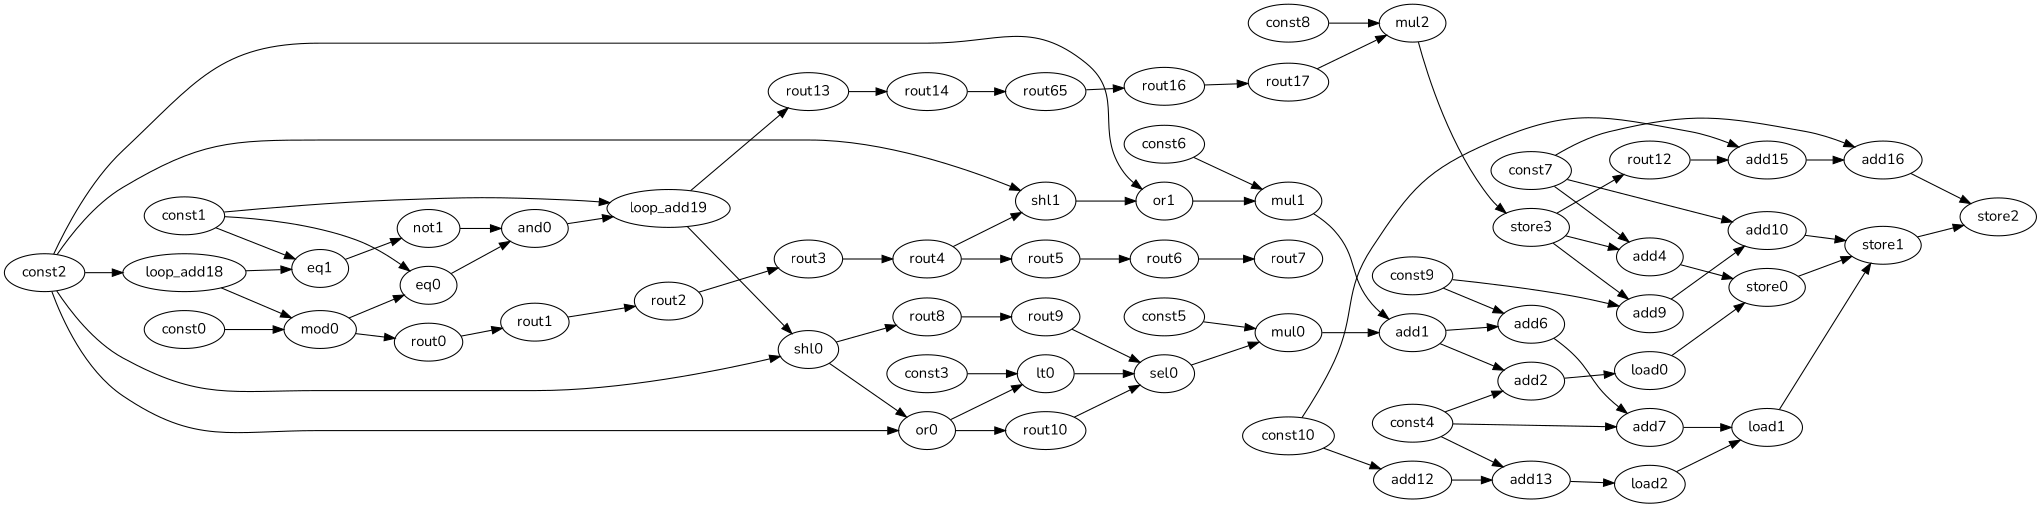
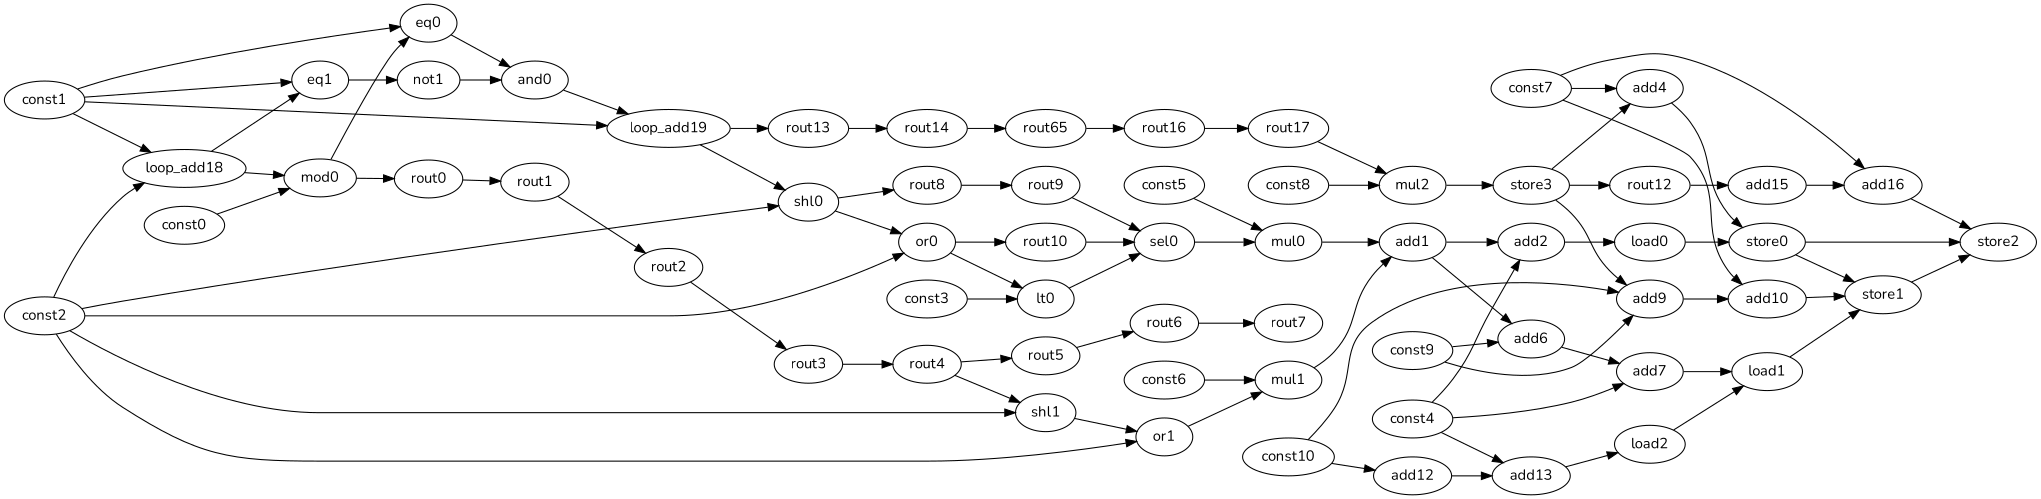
none -> (107, 131)
(1445, 166) -> (1419, 299)
none -> (1877, 242)
